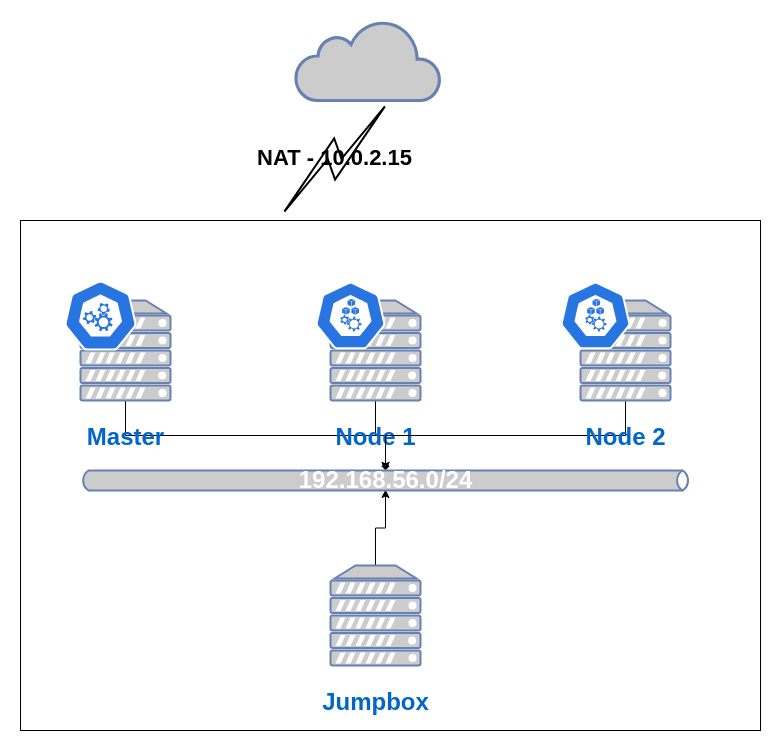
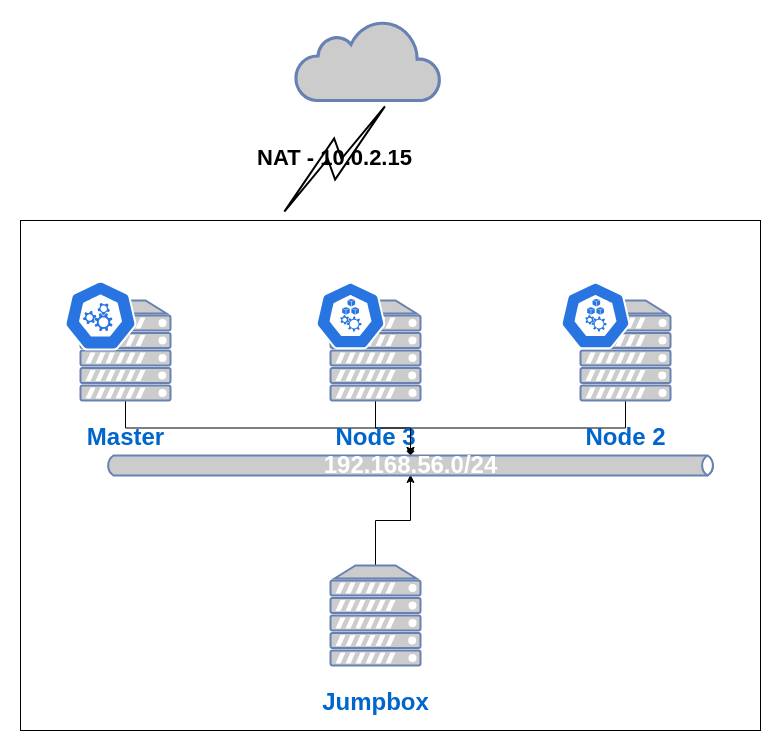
(376, 415) -> (376, 415)
(386, 481) -> (411, 466)
